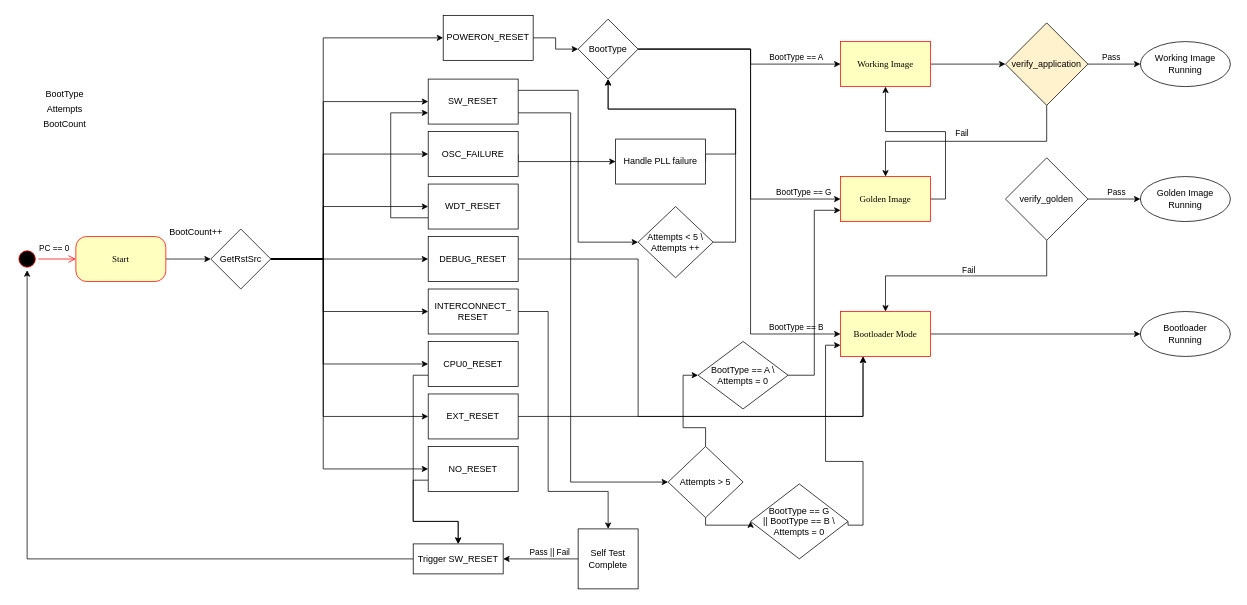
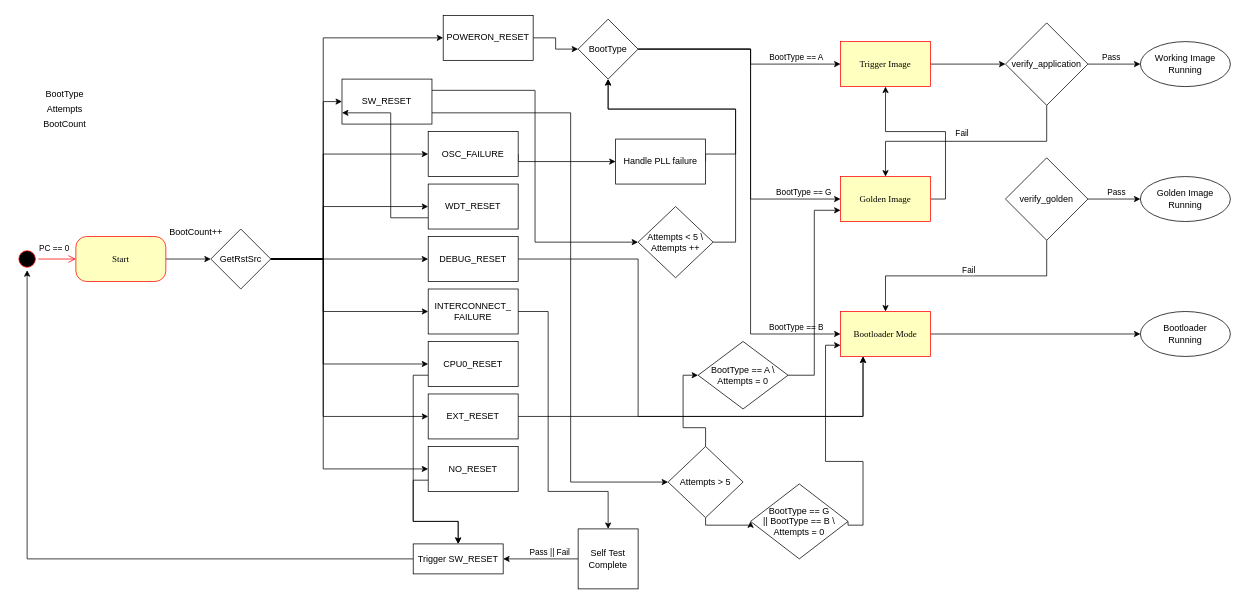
(885, 64) -> (885, 64)
(1047, 64) -> (1047, 64)
(473, 102) -> (387, 102)
(473, 312) -> (473, 312)
